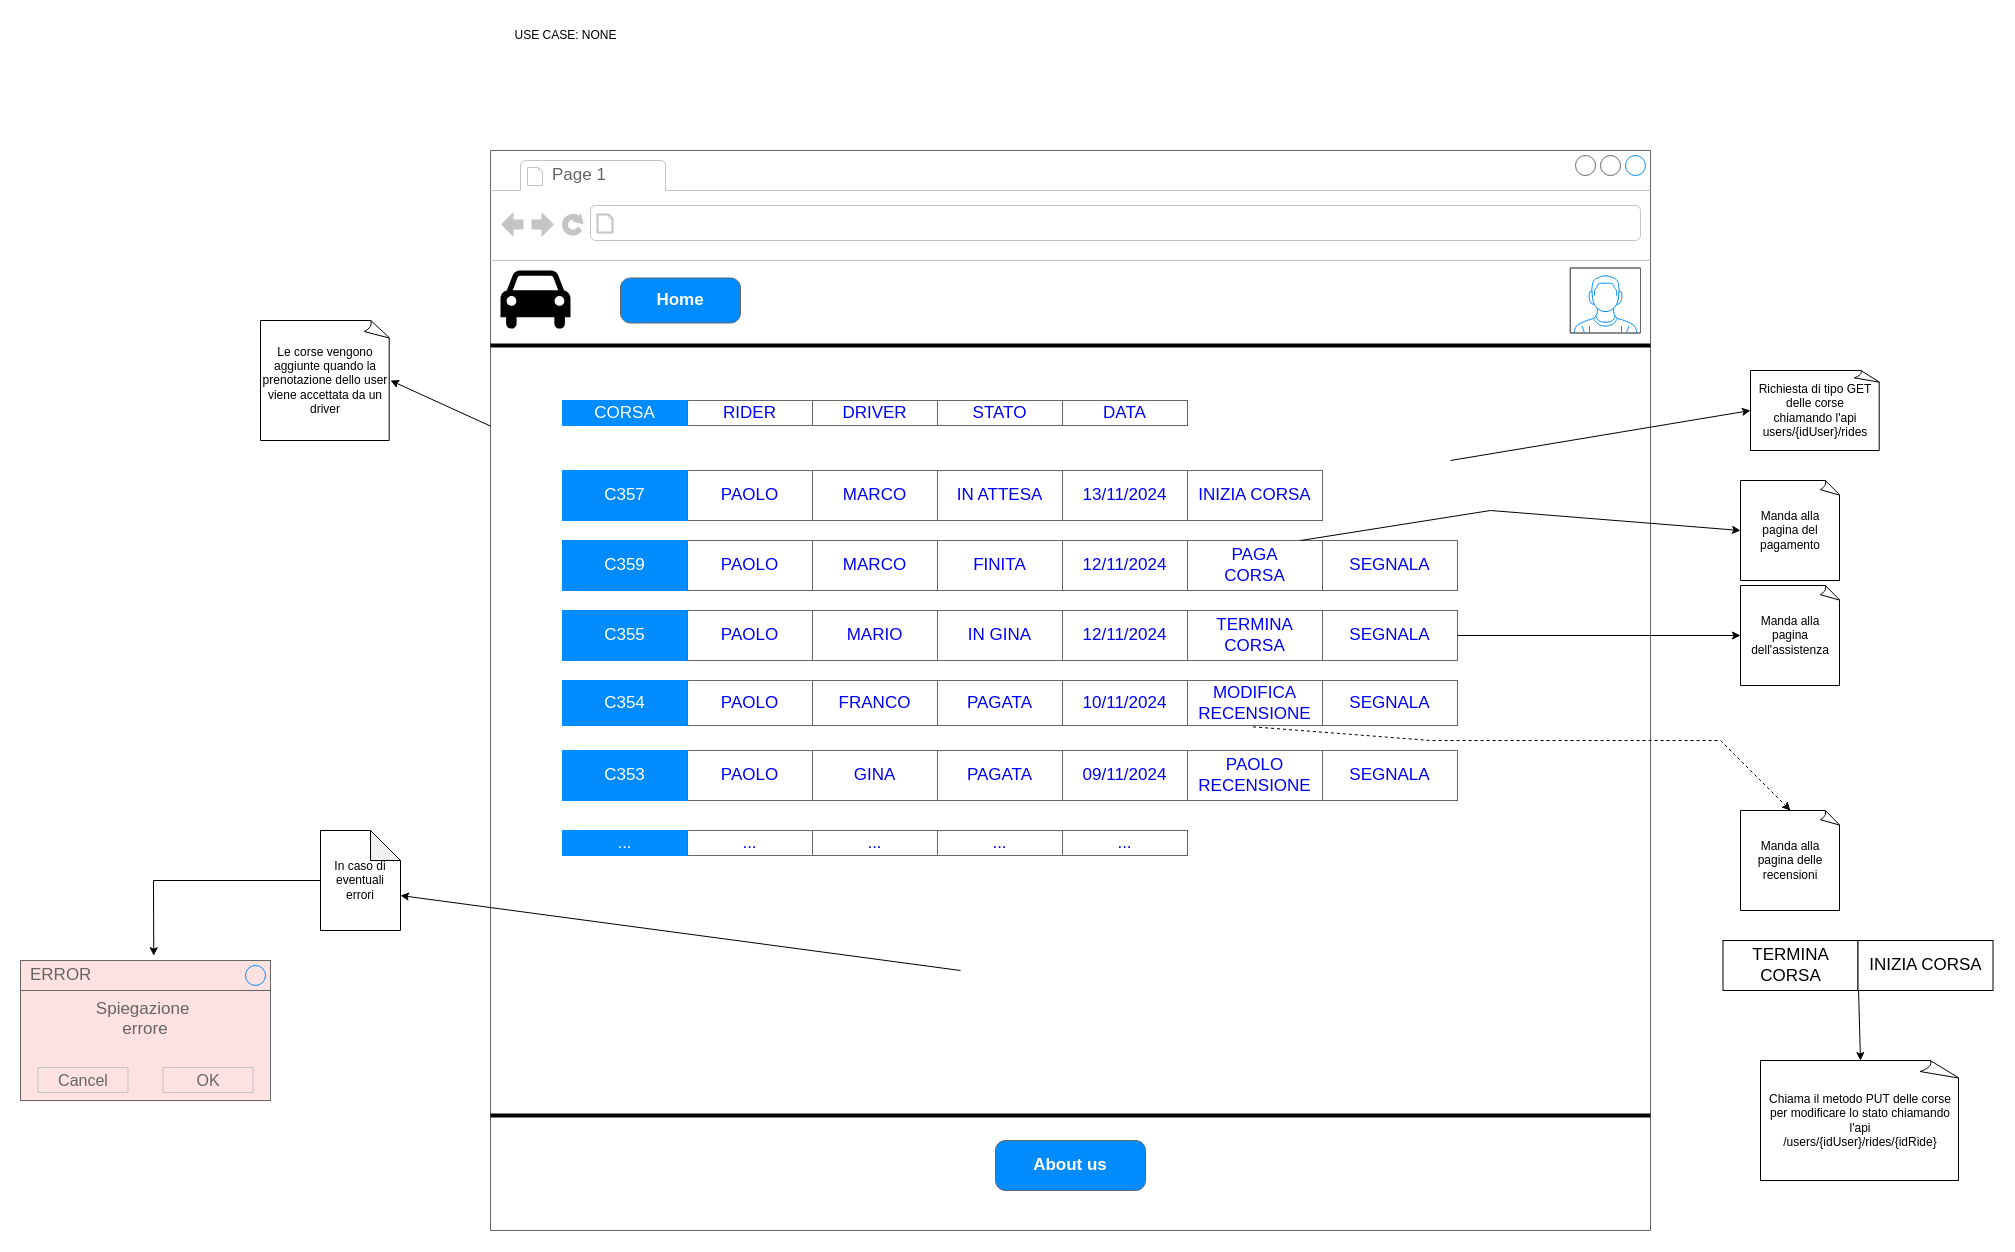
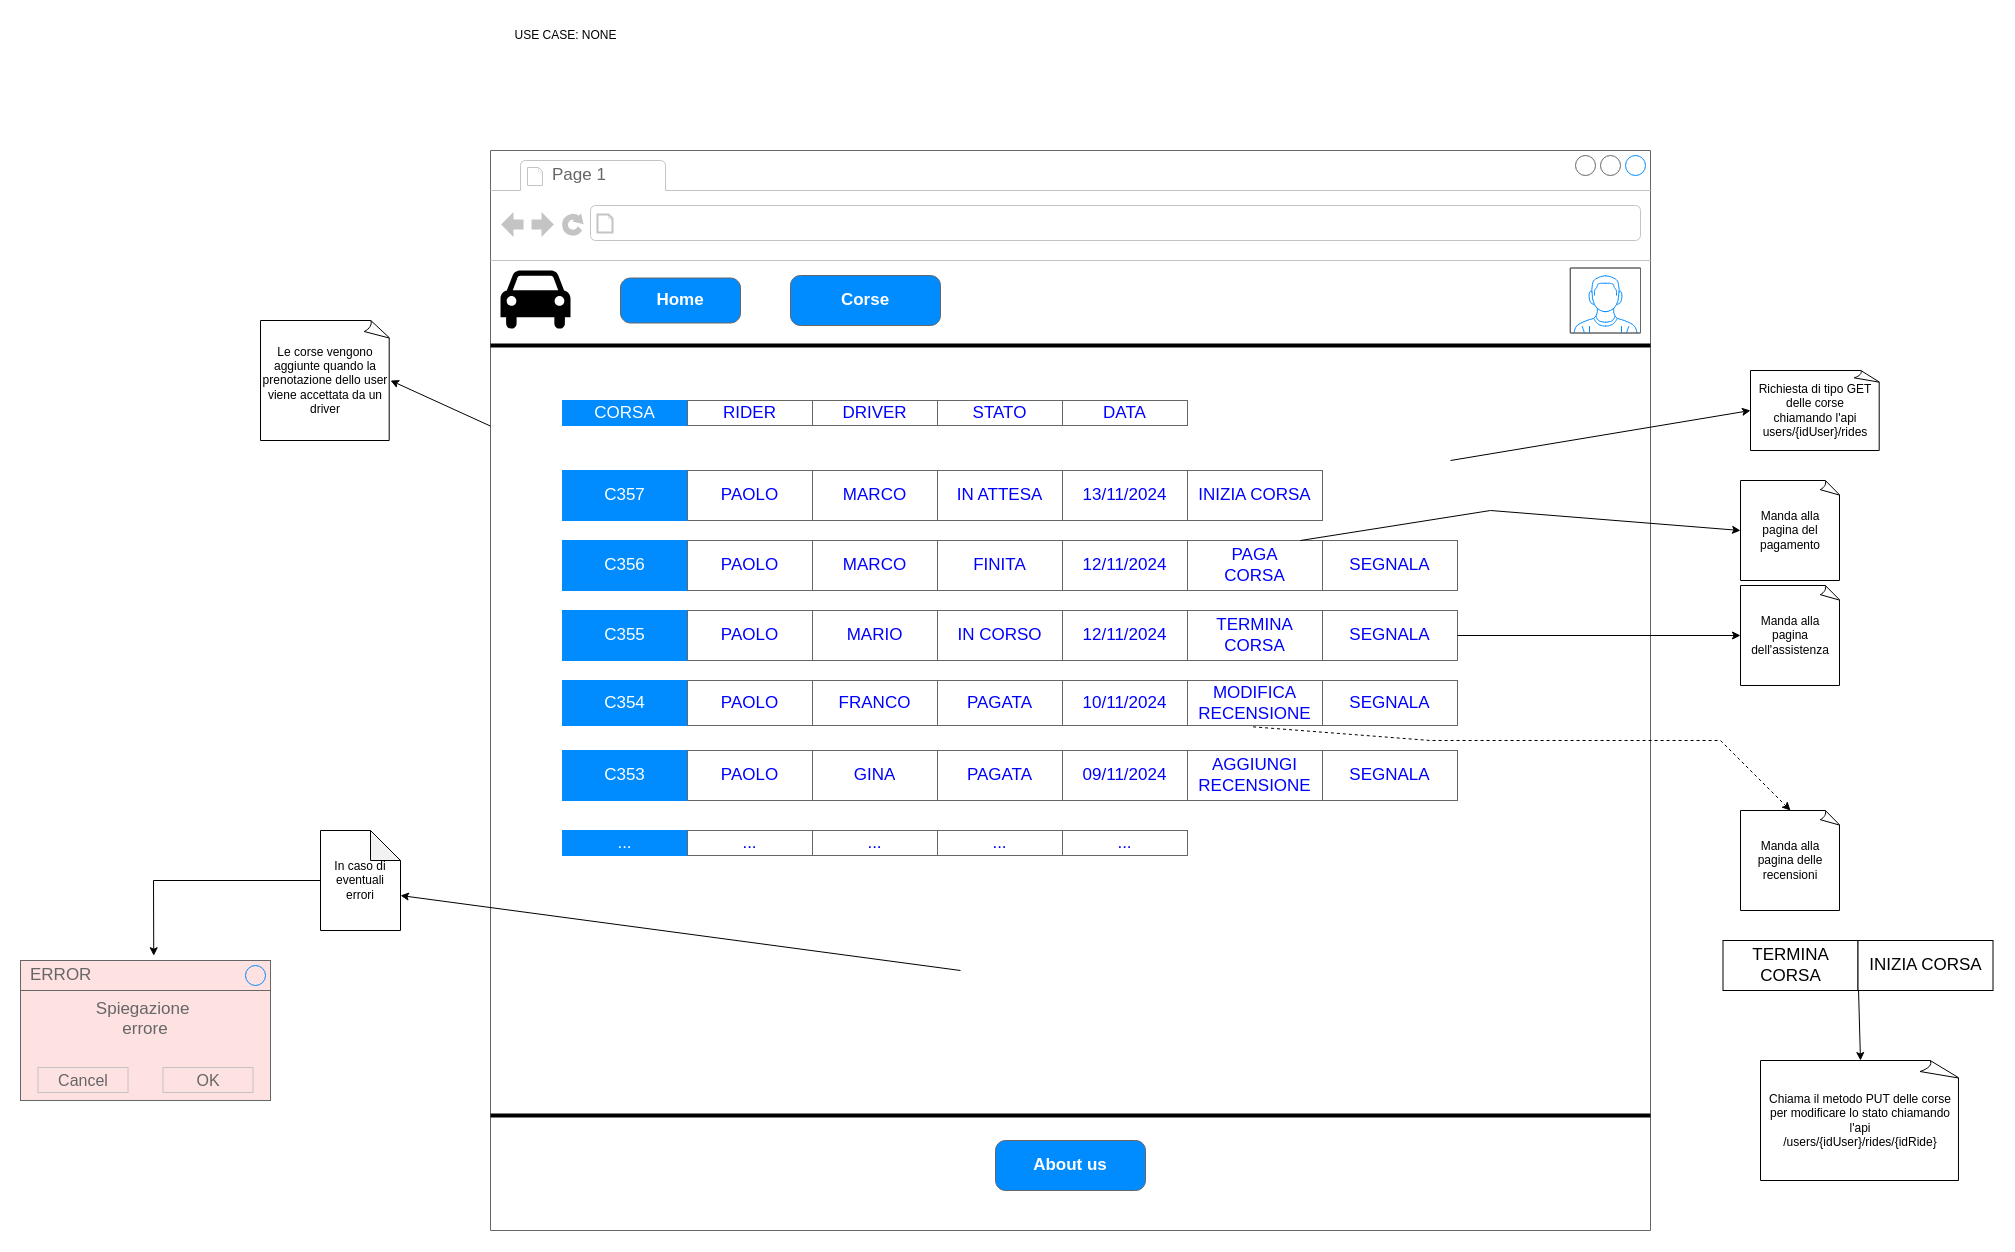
none -> (866, 301)
(625, 566) -> (625, 566)
(1000, 636) -> (1000, 636)
(1255, 776) -> (1255, 776)
